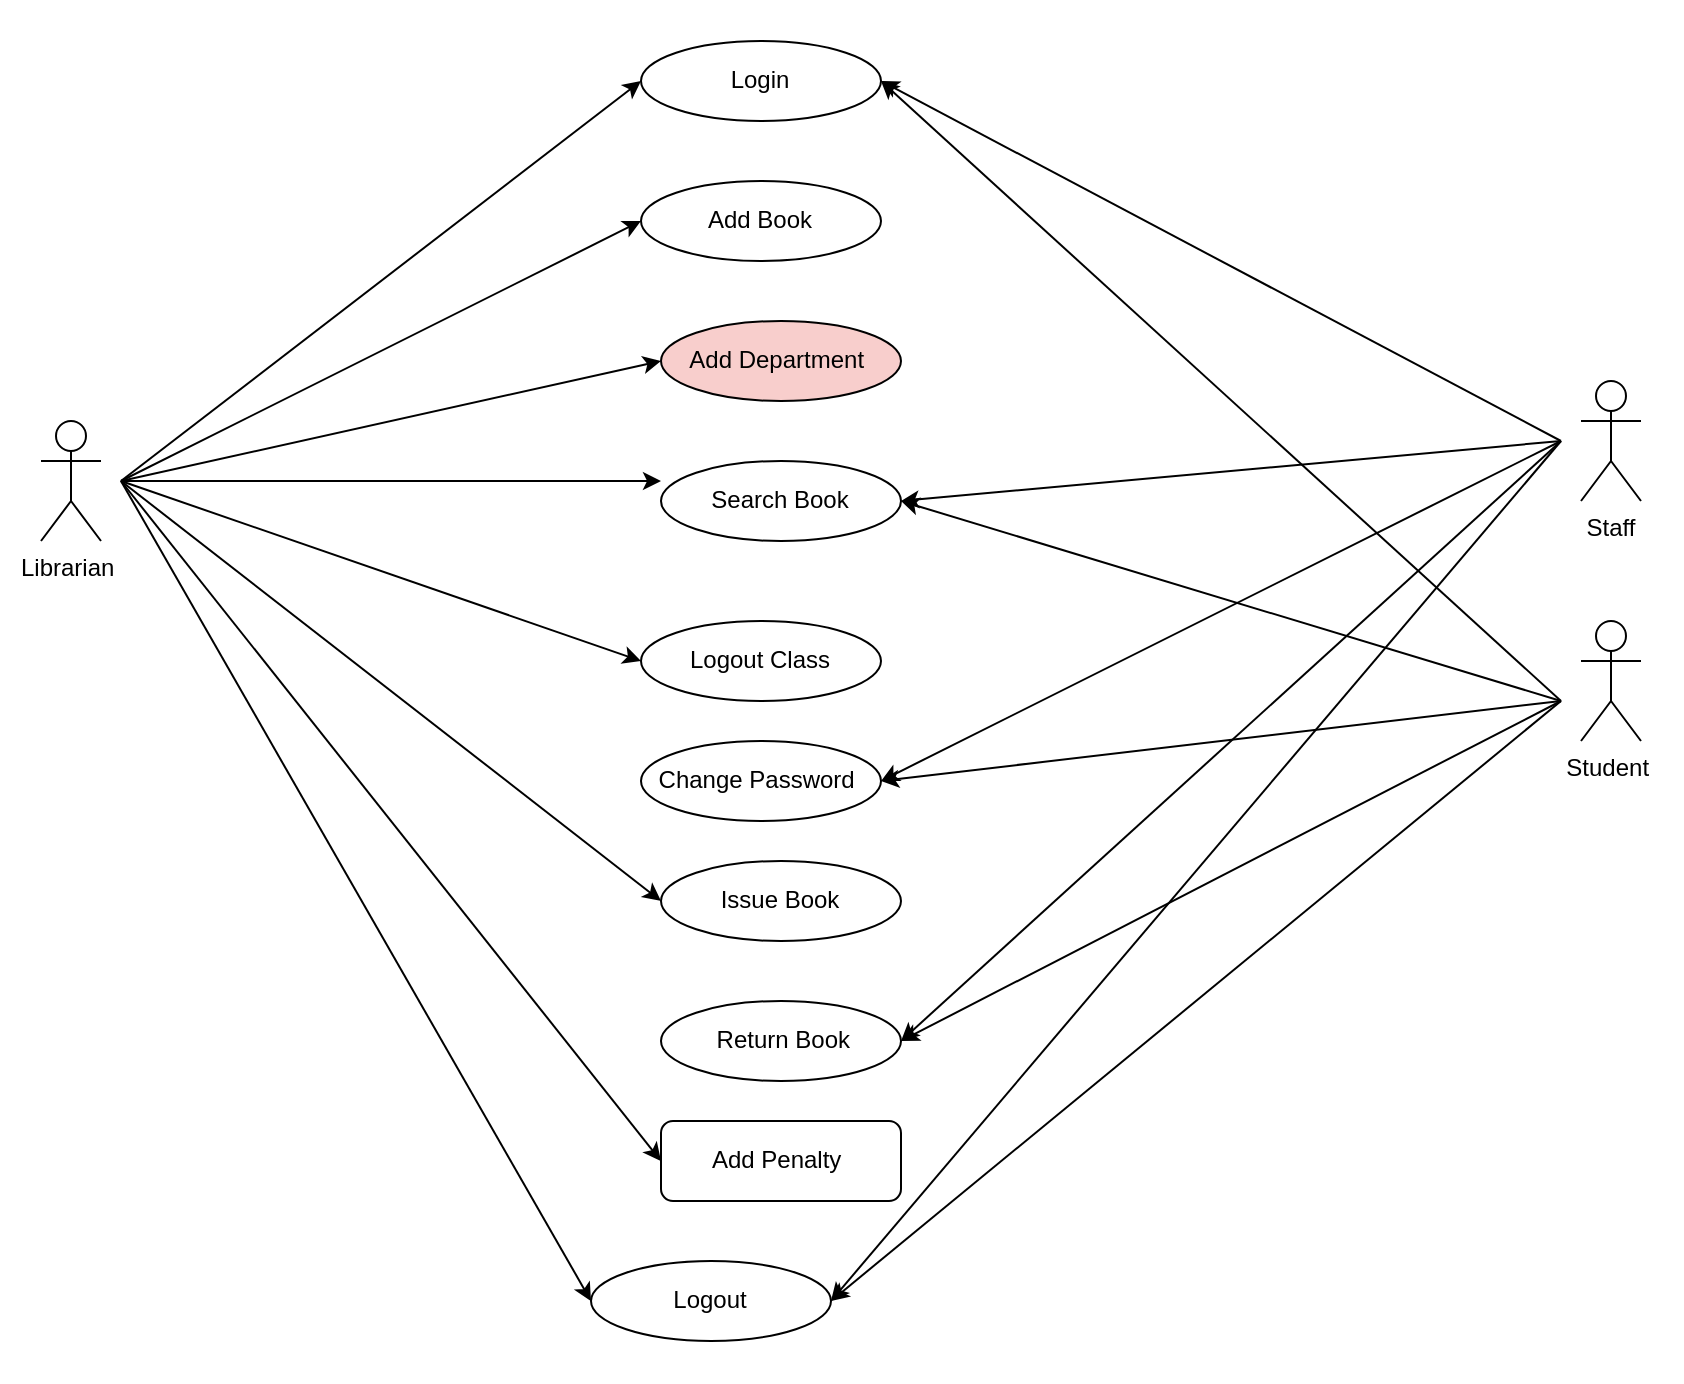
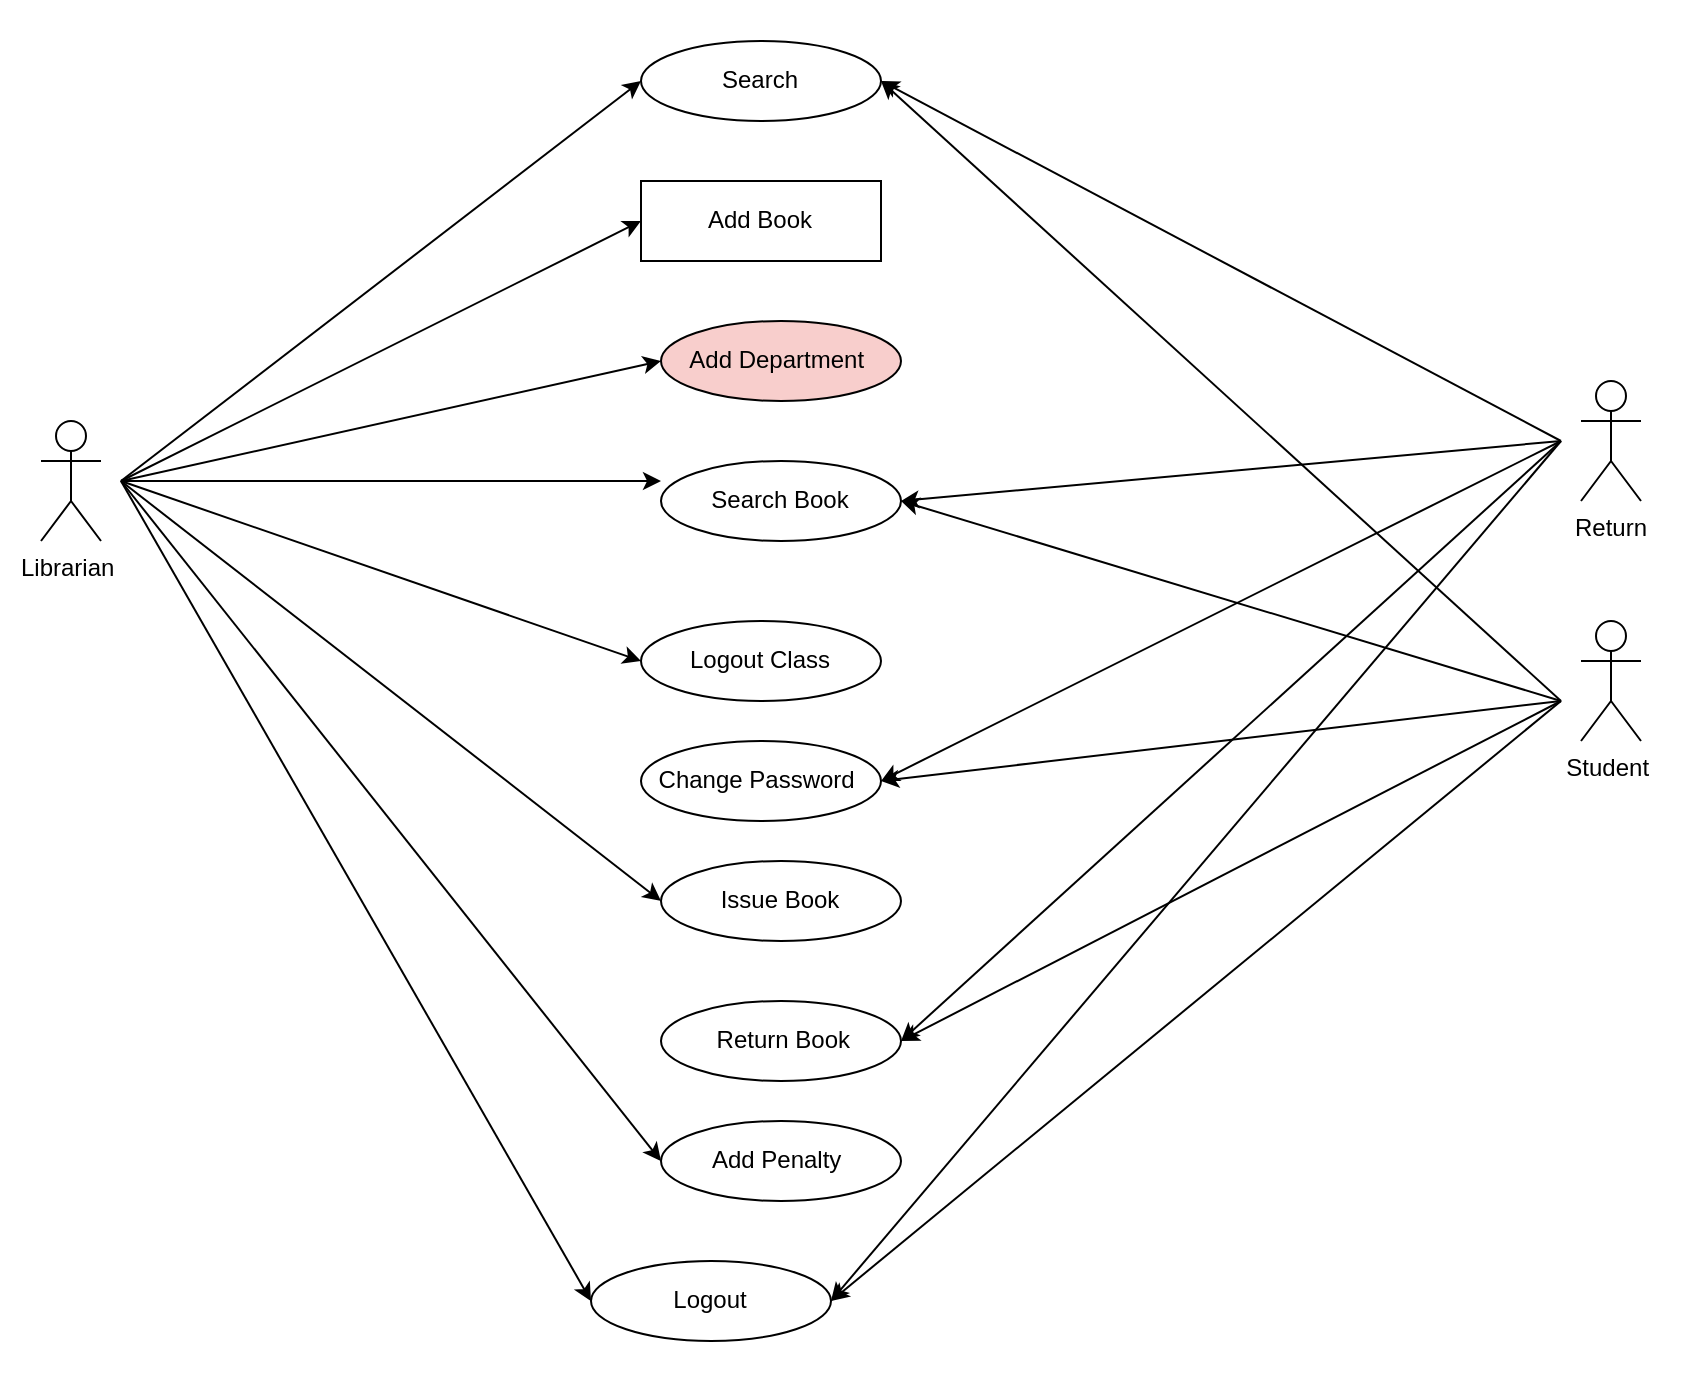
(761, 81) -> (761, 81)
(761, 221) -> (761, 221)
(1612, 529) -> (1612, 529)
(781, 1161) -> (781, 1161)
